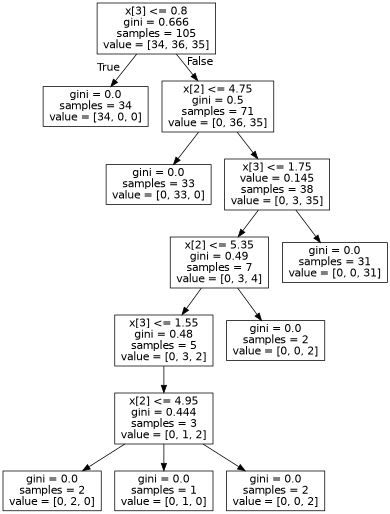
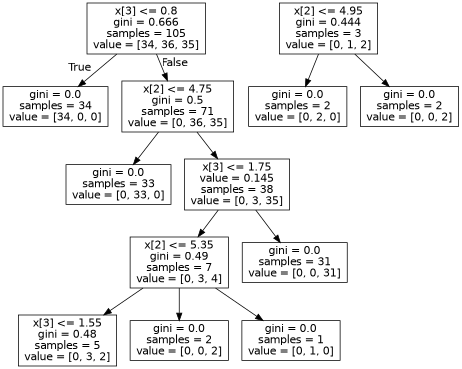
(164, 376) -> none
(164, 454) -> (236, 302)
